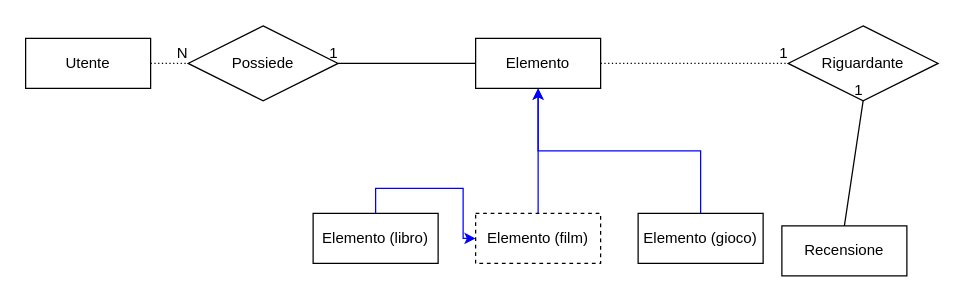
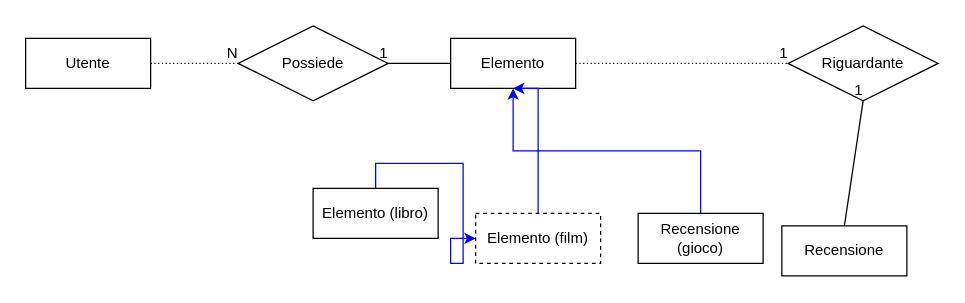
(263, 63) -> (313, 63)
(538, 63) -> (513, 63)
(376, 238) -> (376, 213)
(701, 238) -> (701, 238)
